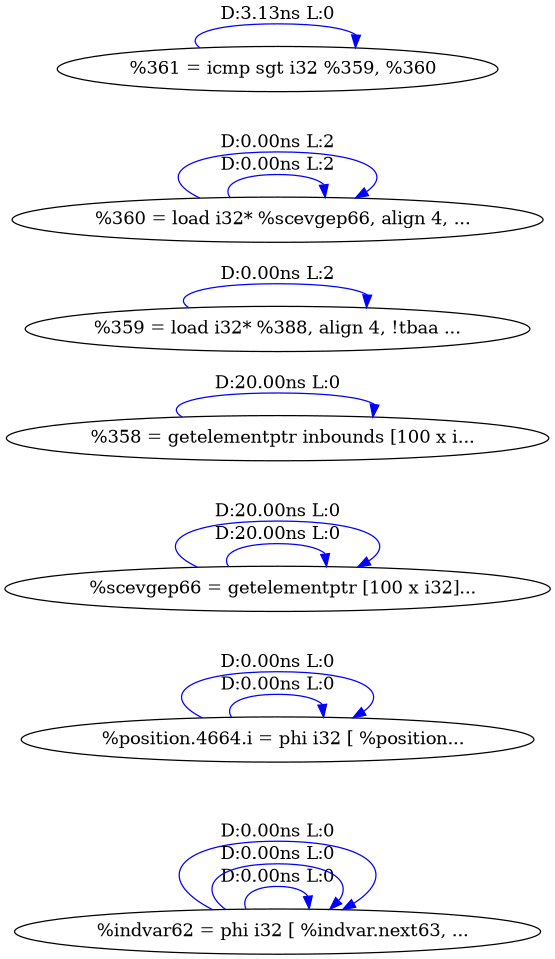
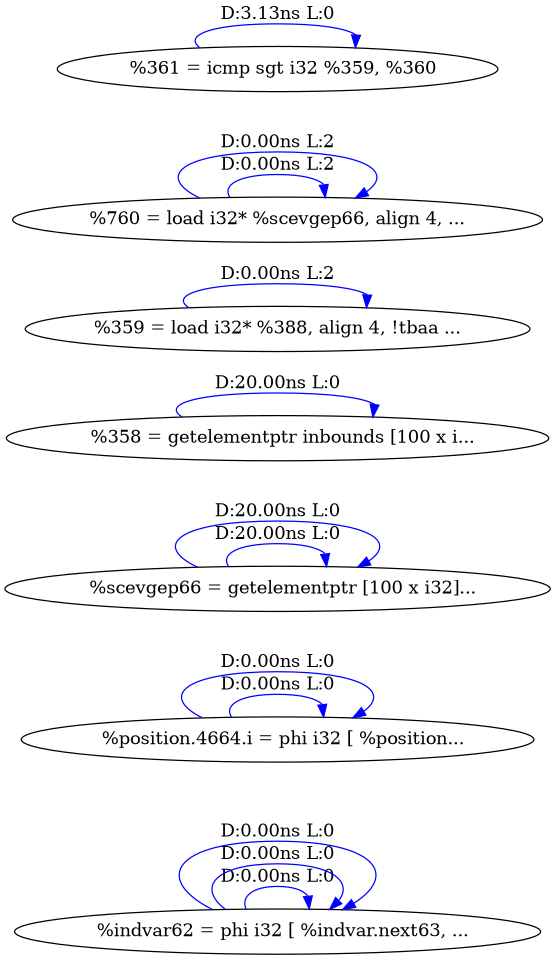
(278, 220) -> (278, 220)
